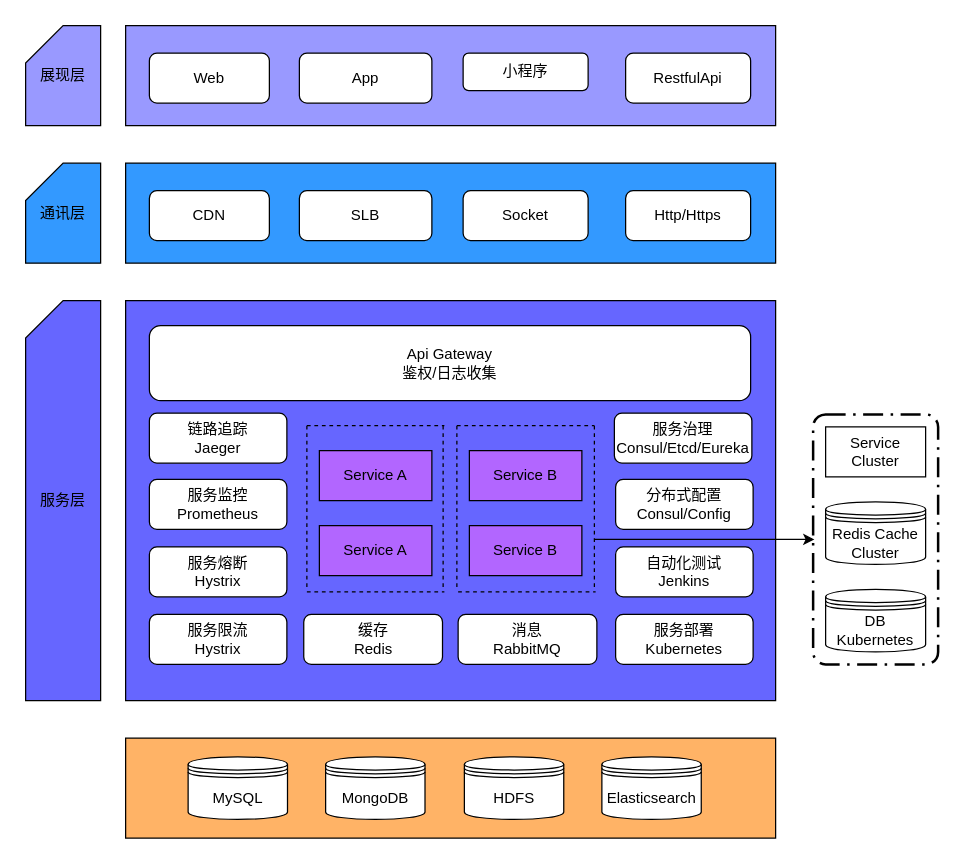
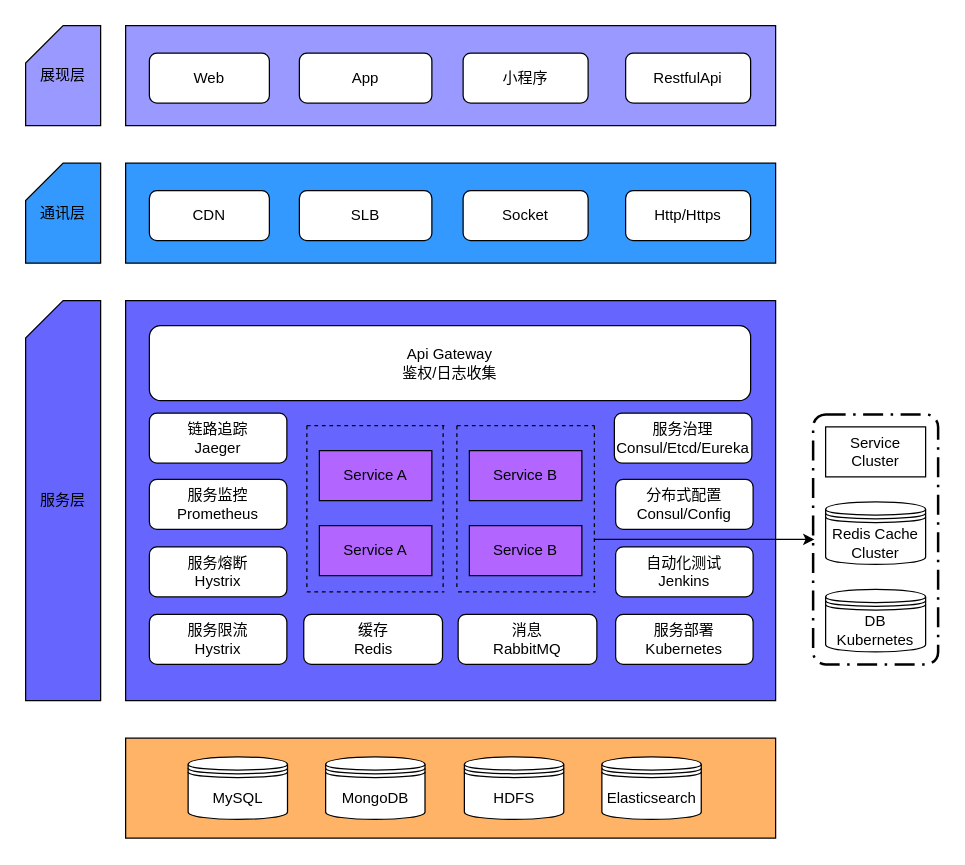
(526, 72) -> (526, 78)
